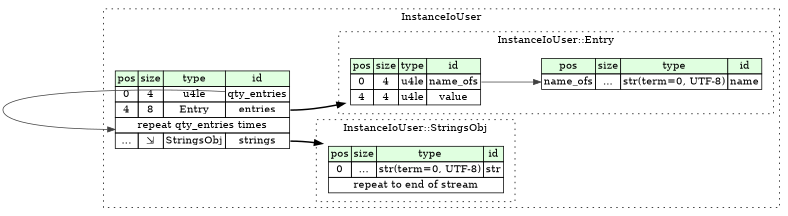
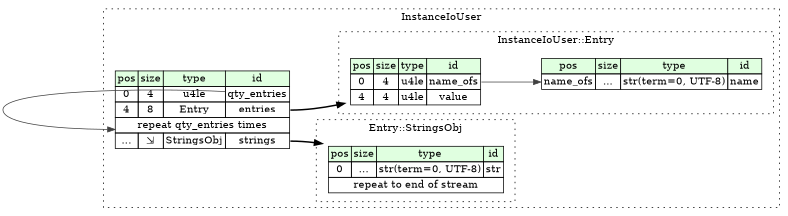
(416, 128) -> (416, 128)
